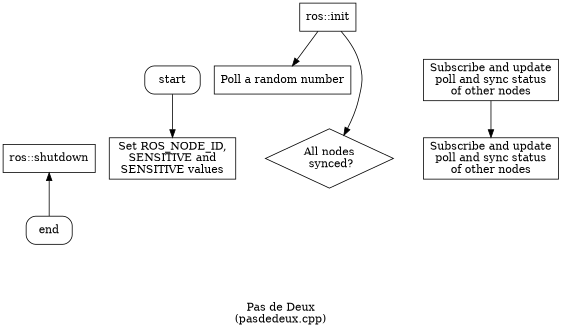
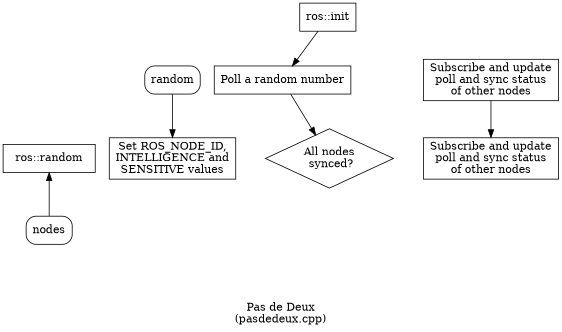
(362, 78) -> (301, 111)
(173, 80) -> (173, 80)
(49, 158) -> (49, 158)
(173, 158) -> (173, 158)
(49, 230) -> (49, 230)
